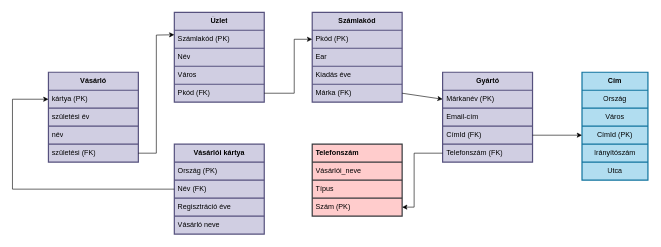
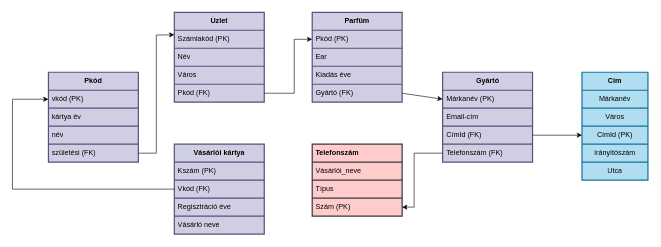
(357, 21) -> (357, 21)
(93, 81) -> (93, 81)
(335, 93) -> (337, 93)
(73, 99) -> (69, 99)
(615, 99) -> (615, 99)
(73, 117) -> (69, 117)
(199, 171) -> (197, 171)
(193, 189) -> (195, 189)
